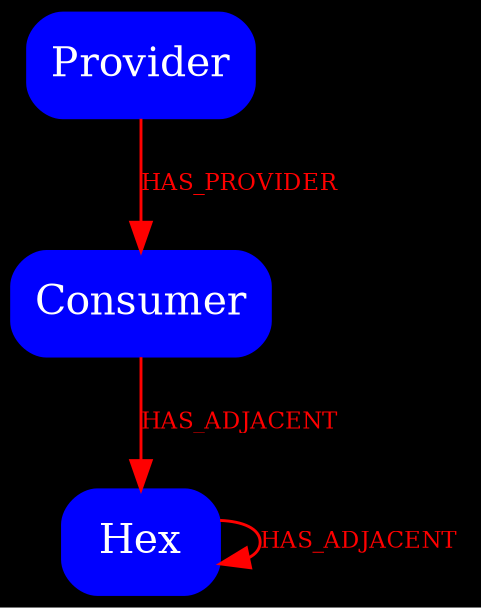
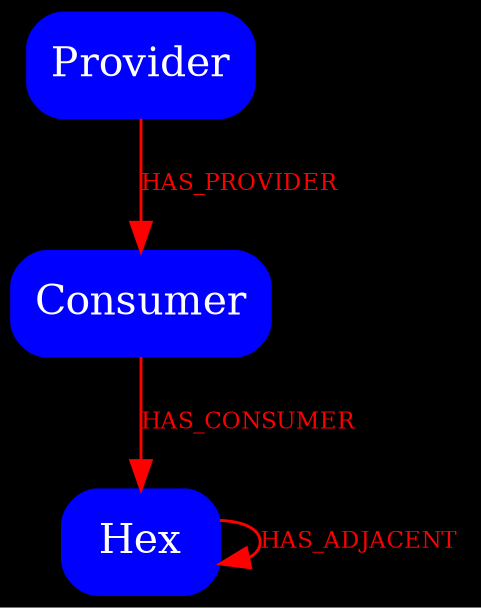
(240, 423) -> (249, 423)
